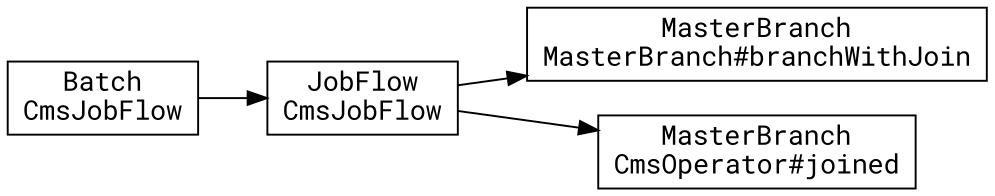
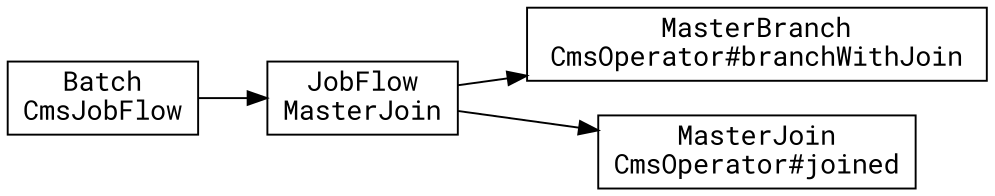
(757, 44) -> (757, 44)
(363, 98) -> (363, 98)
(757, 152) -> (757, 152)
